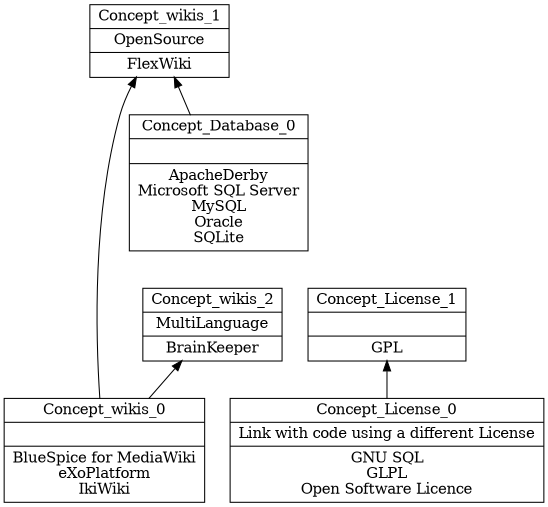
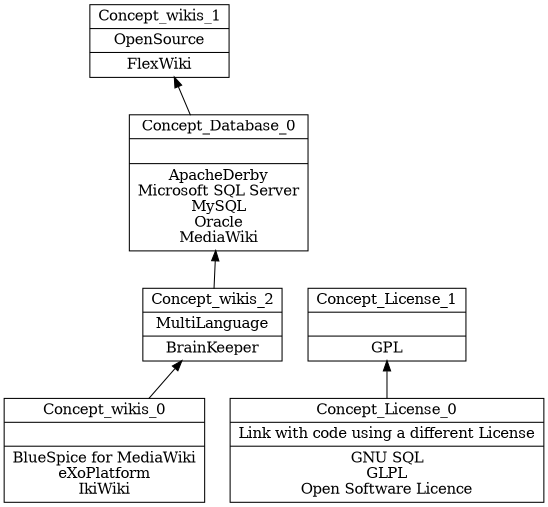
(219, 238) -> (219, 238)
(100, 241) -> none
none -> (215, 275)
